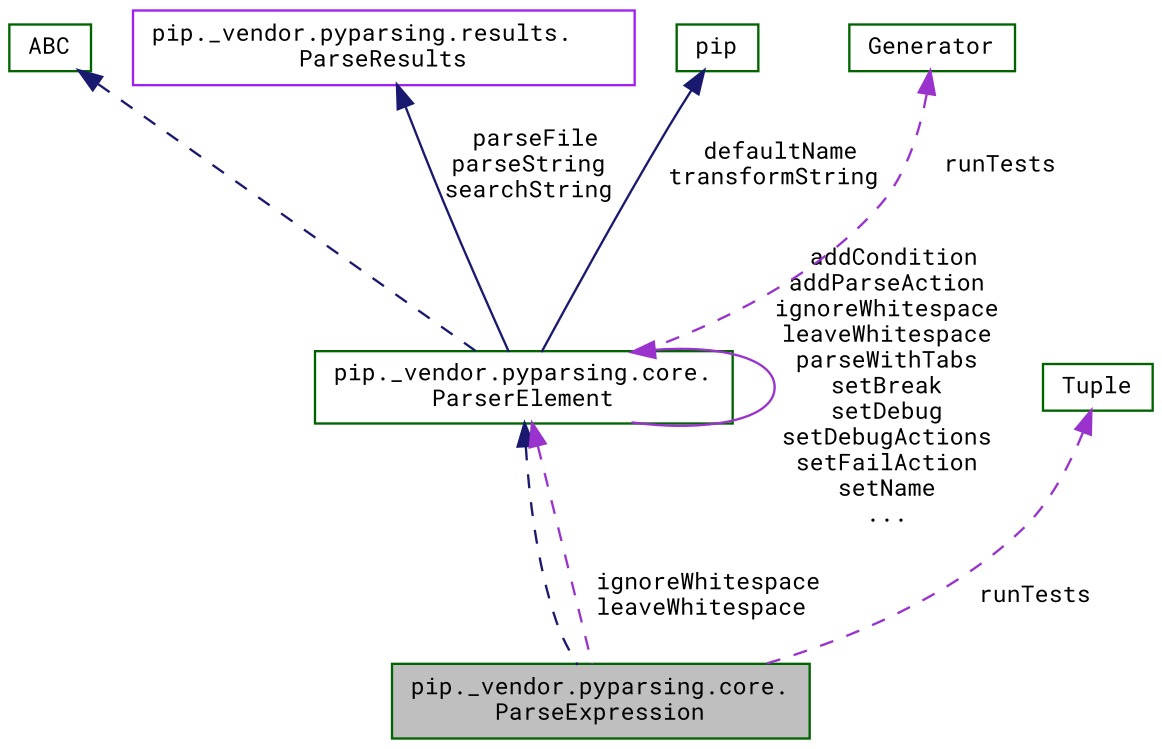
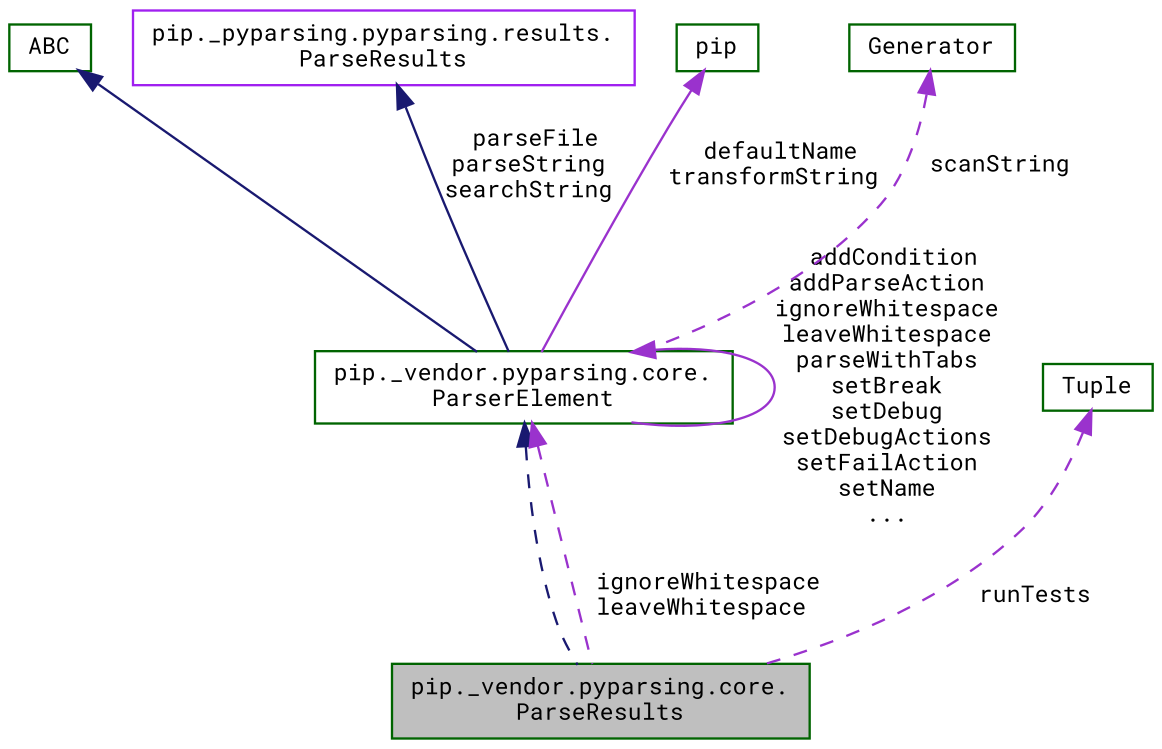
(384, 48) -> (384, 48)
(994, 166) -> (994, 166)
(288, 218) -> (288, 218)
(615, 220) -> (615, 220)
(601, 701) -> (601, 701)
